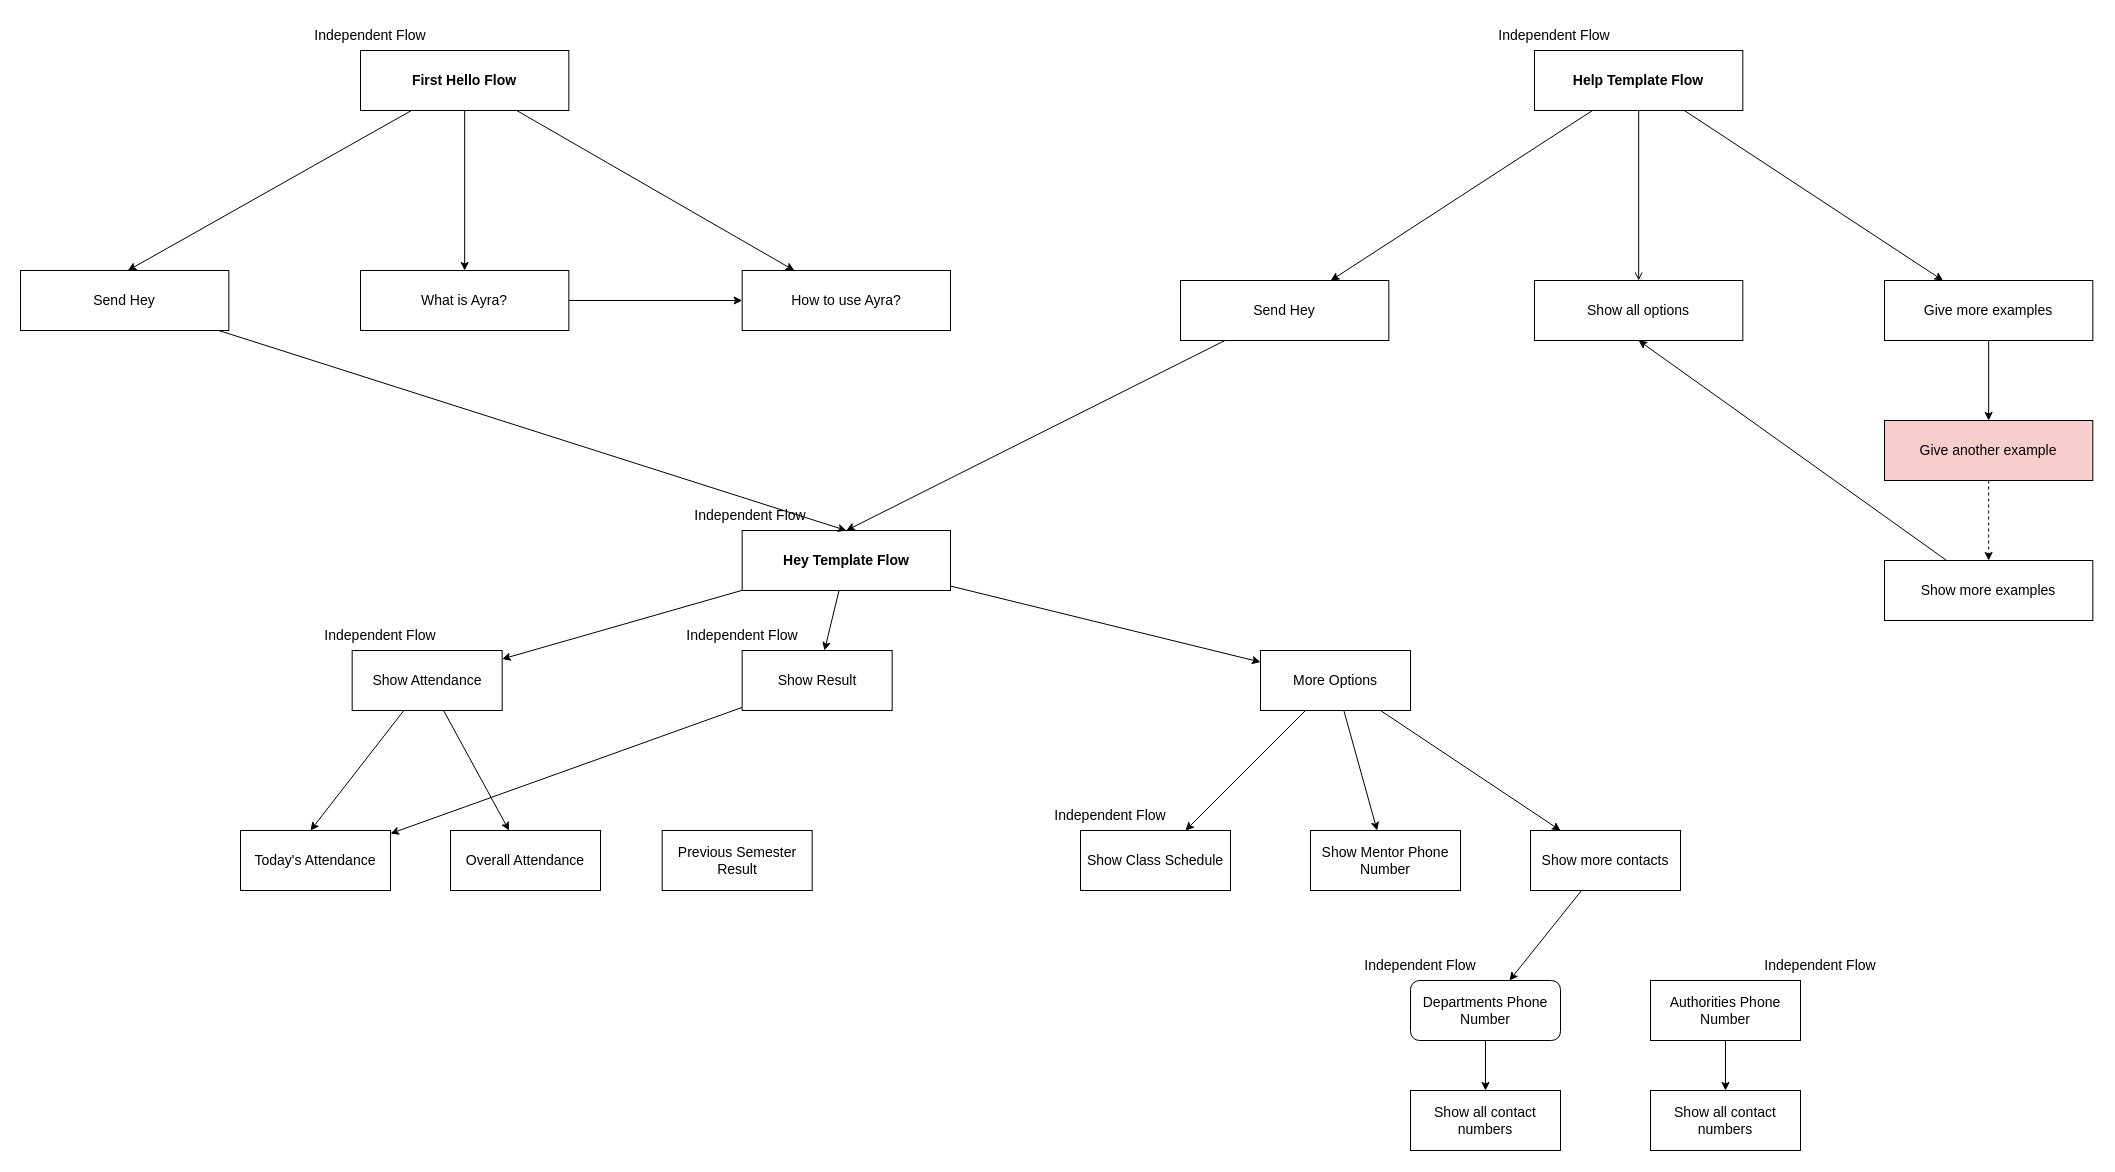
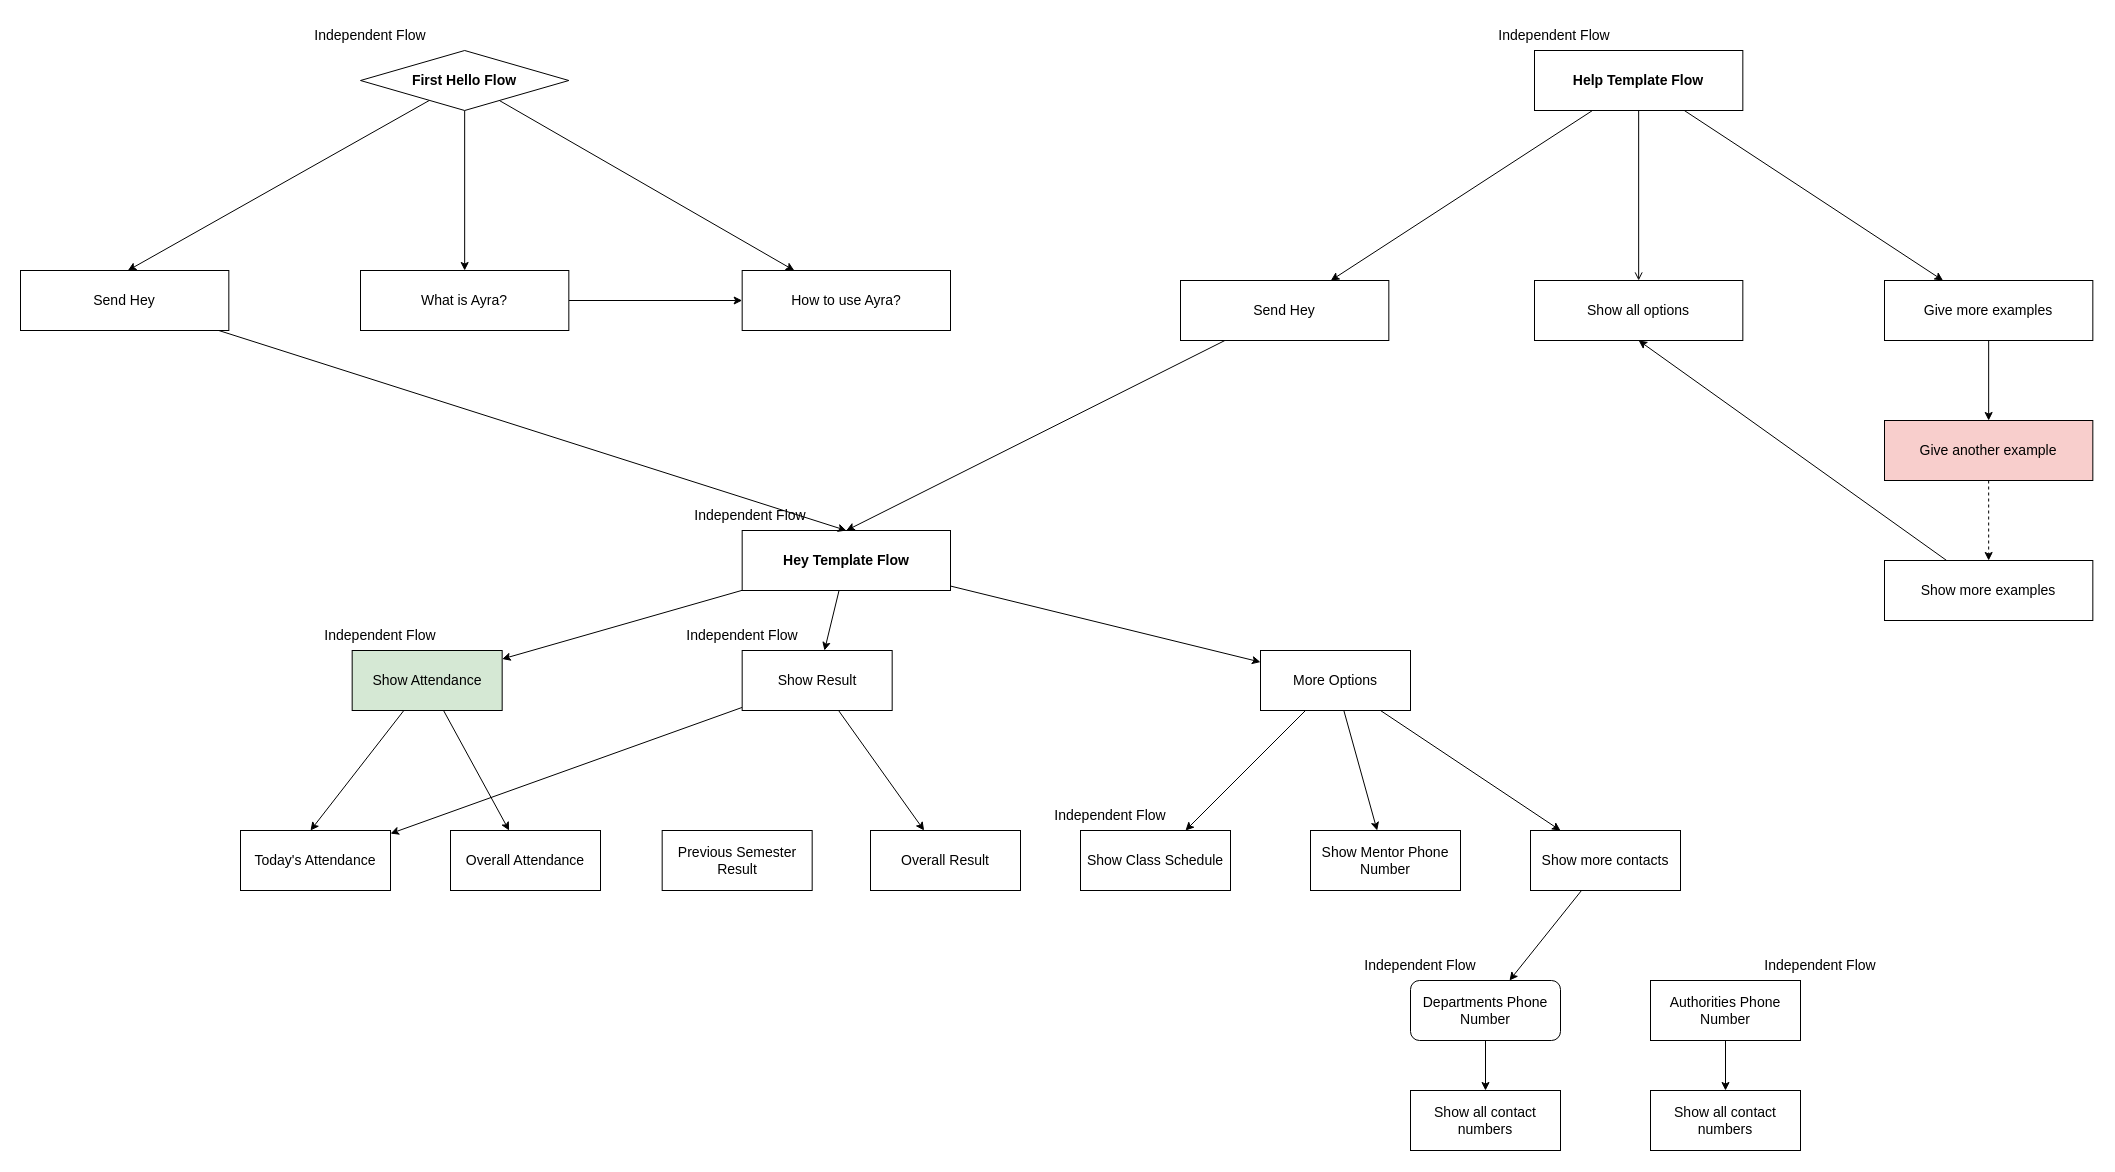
(465, 81) -> (465, 81)
(427, 681) -> (427, 681)
none -> (879, 768)
none -> (946, 861)
